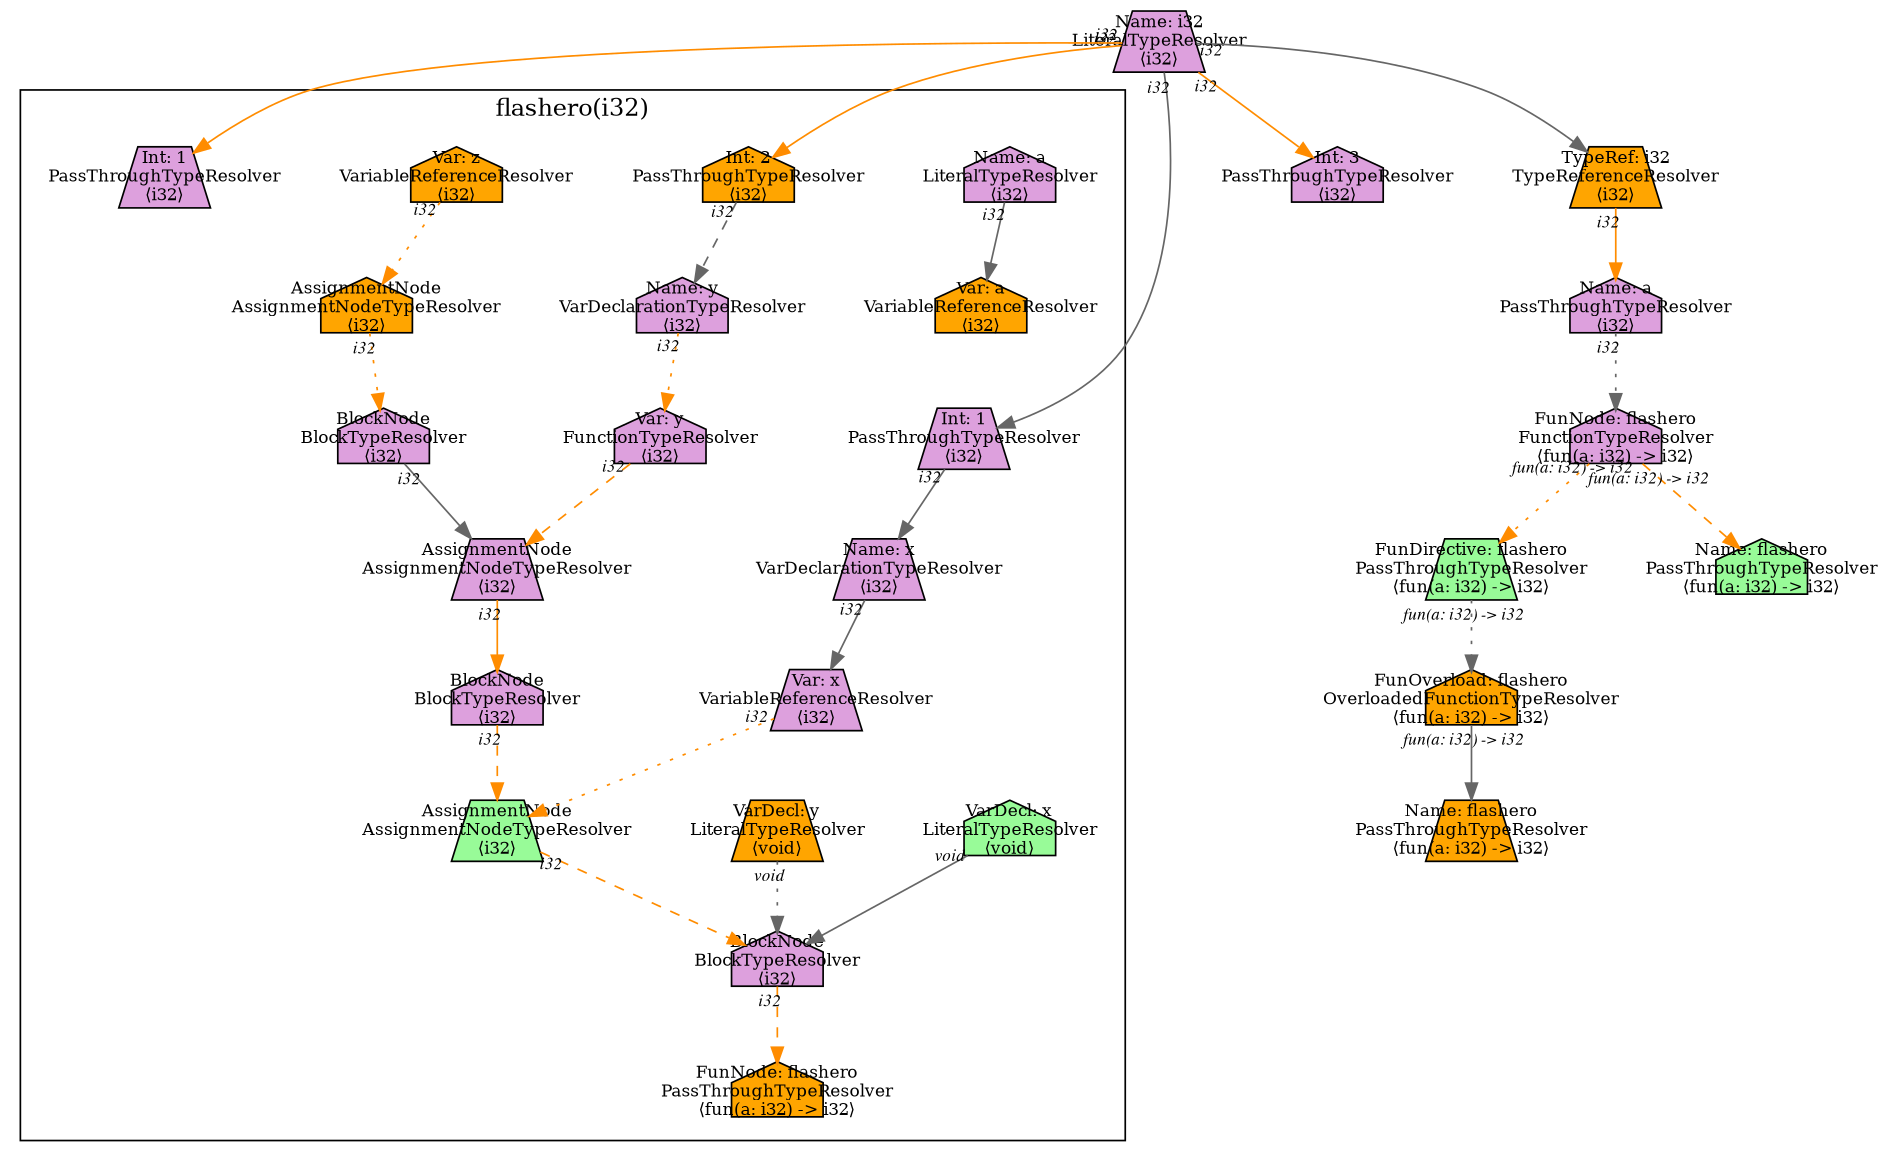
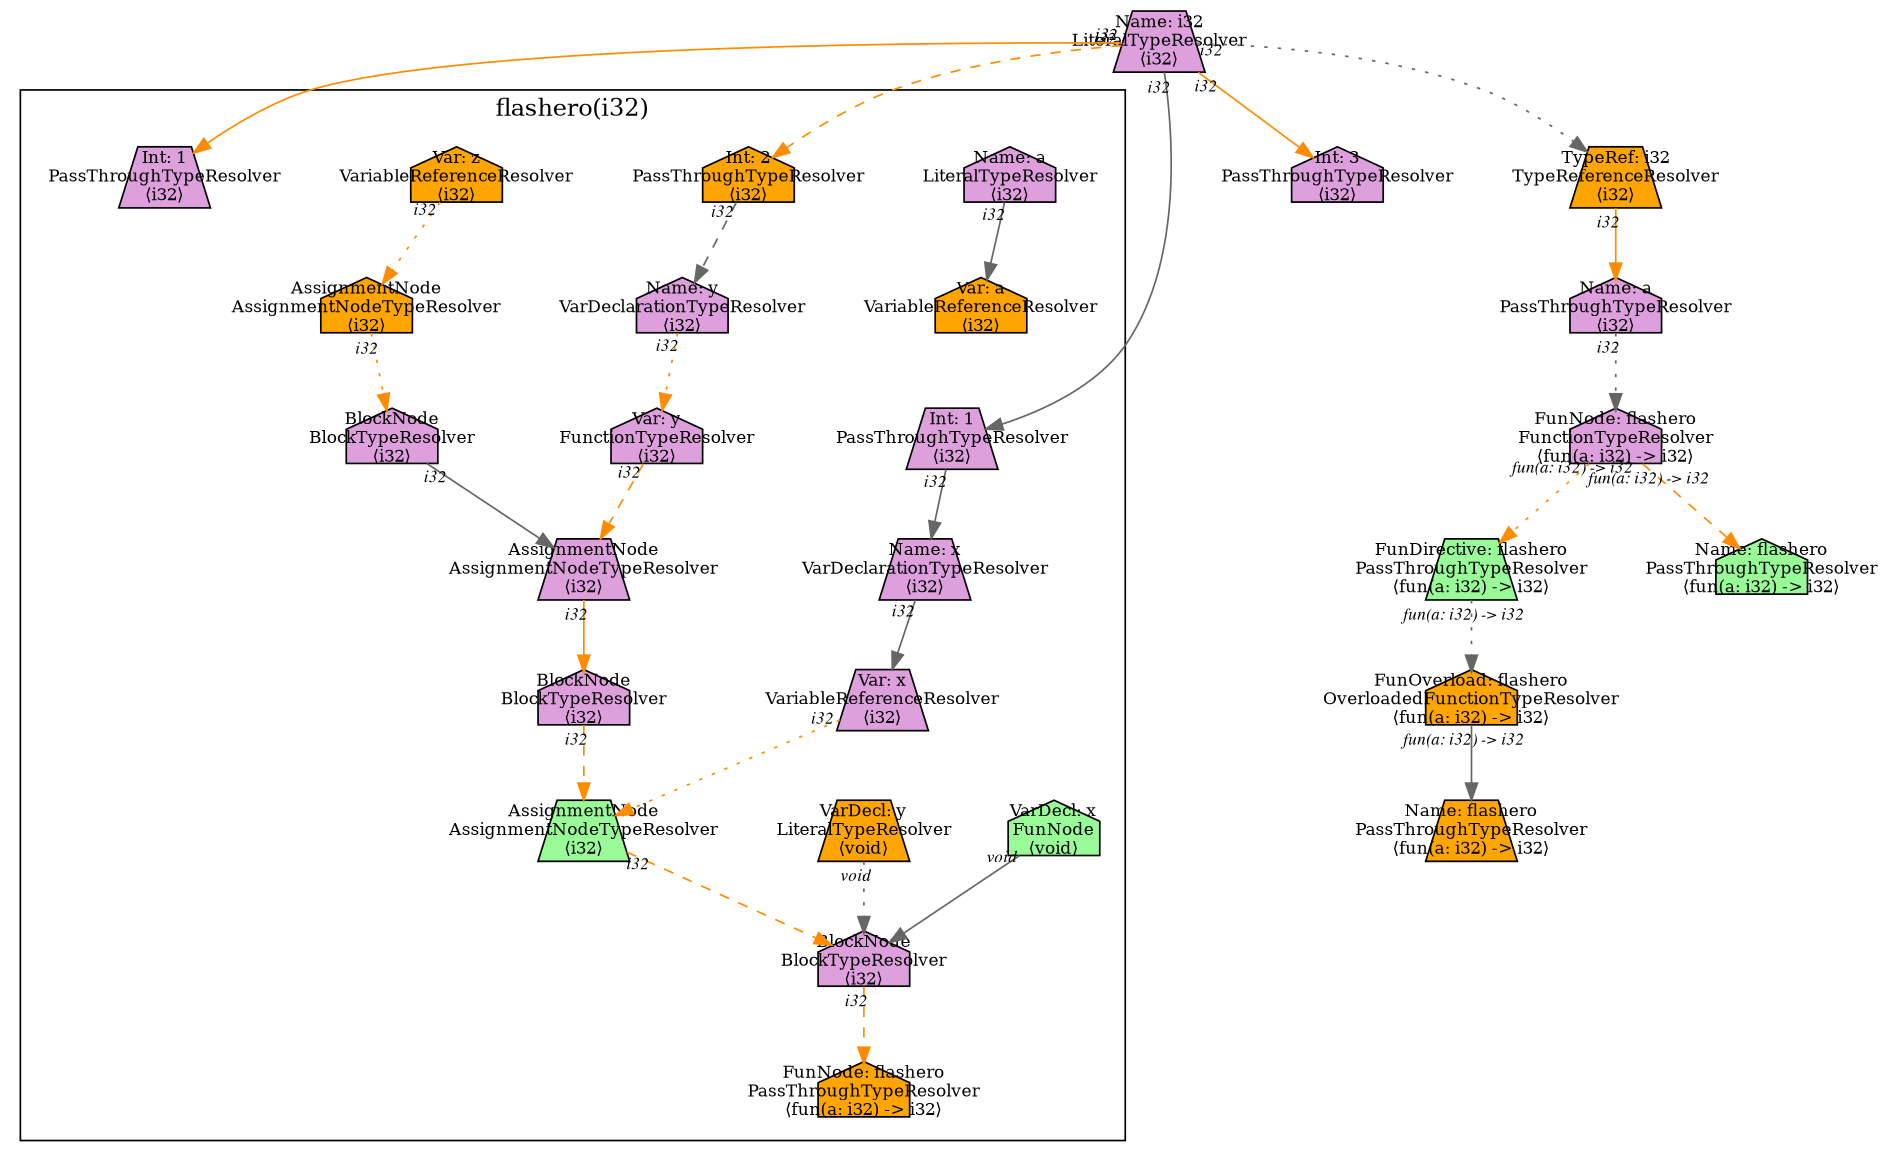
(1393, 65) -> (1393, 65)
(947, 73) -> (947, 73)
(1010, 831) -> (1054, 831)
